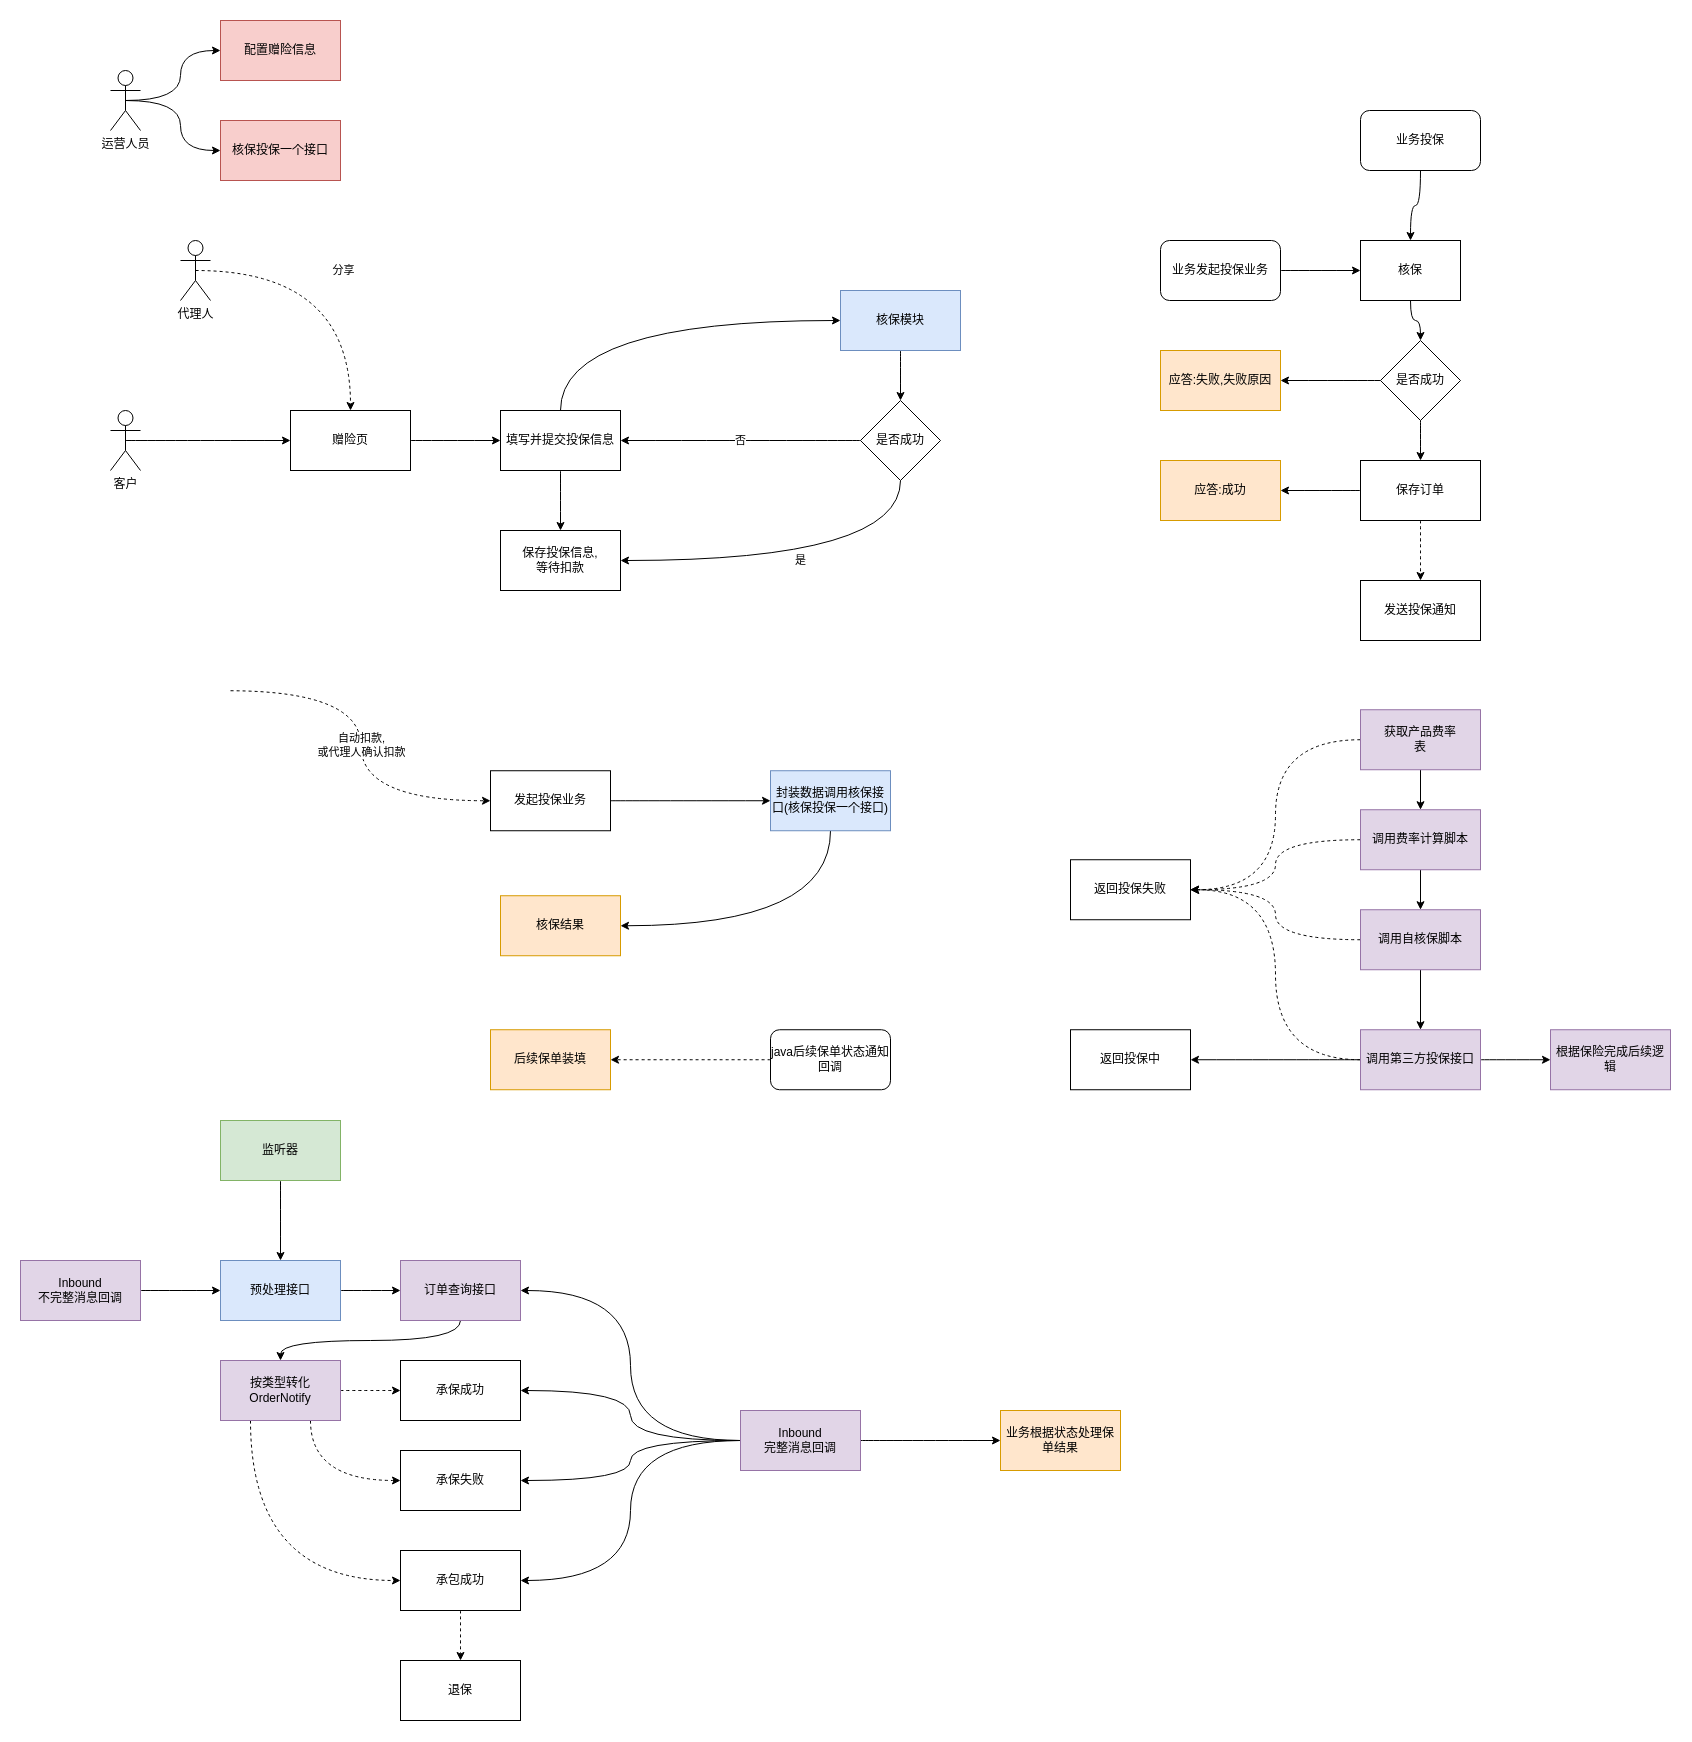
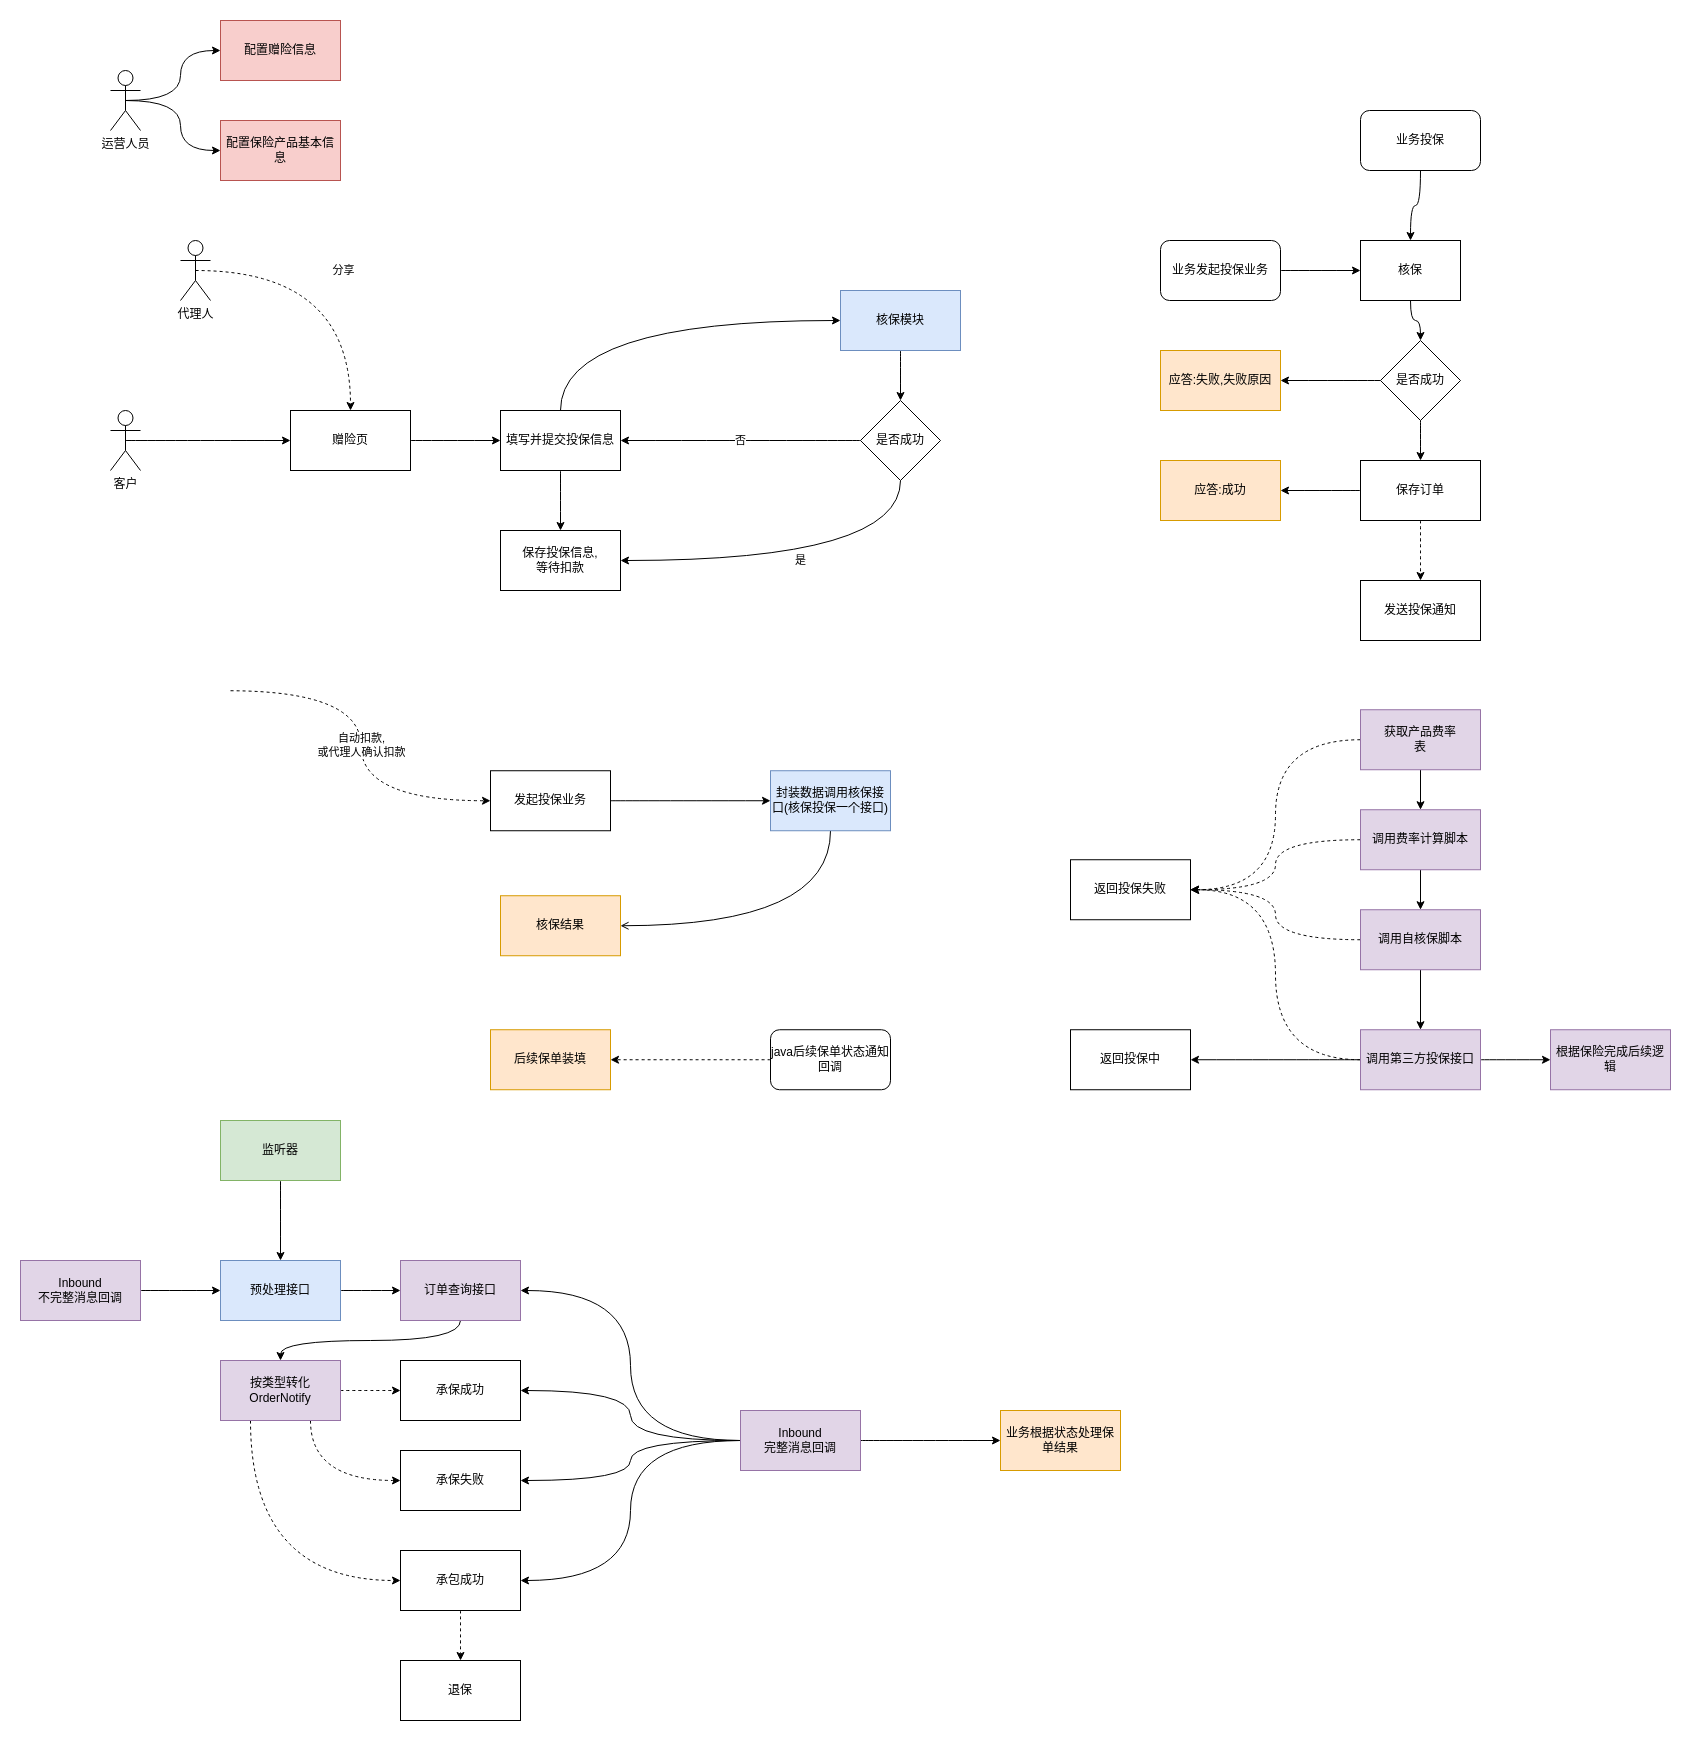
(281, 151) -> (281, 151)
(629, 926) -> (627, 926)
